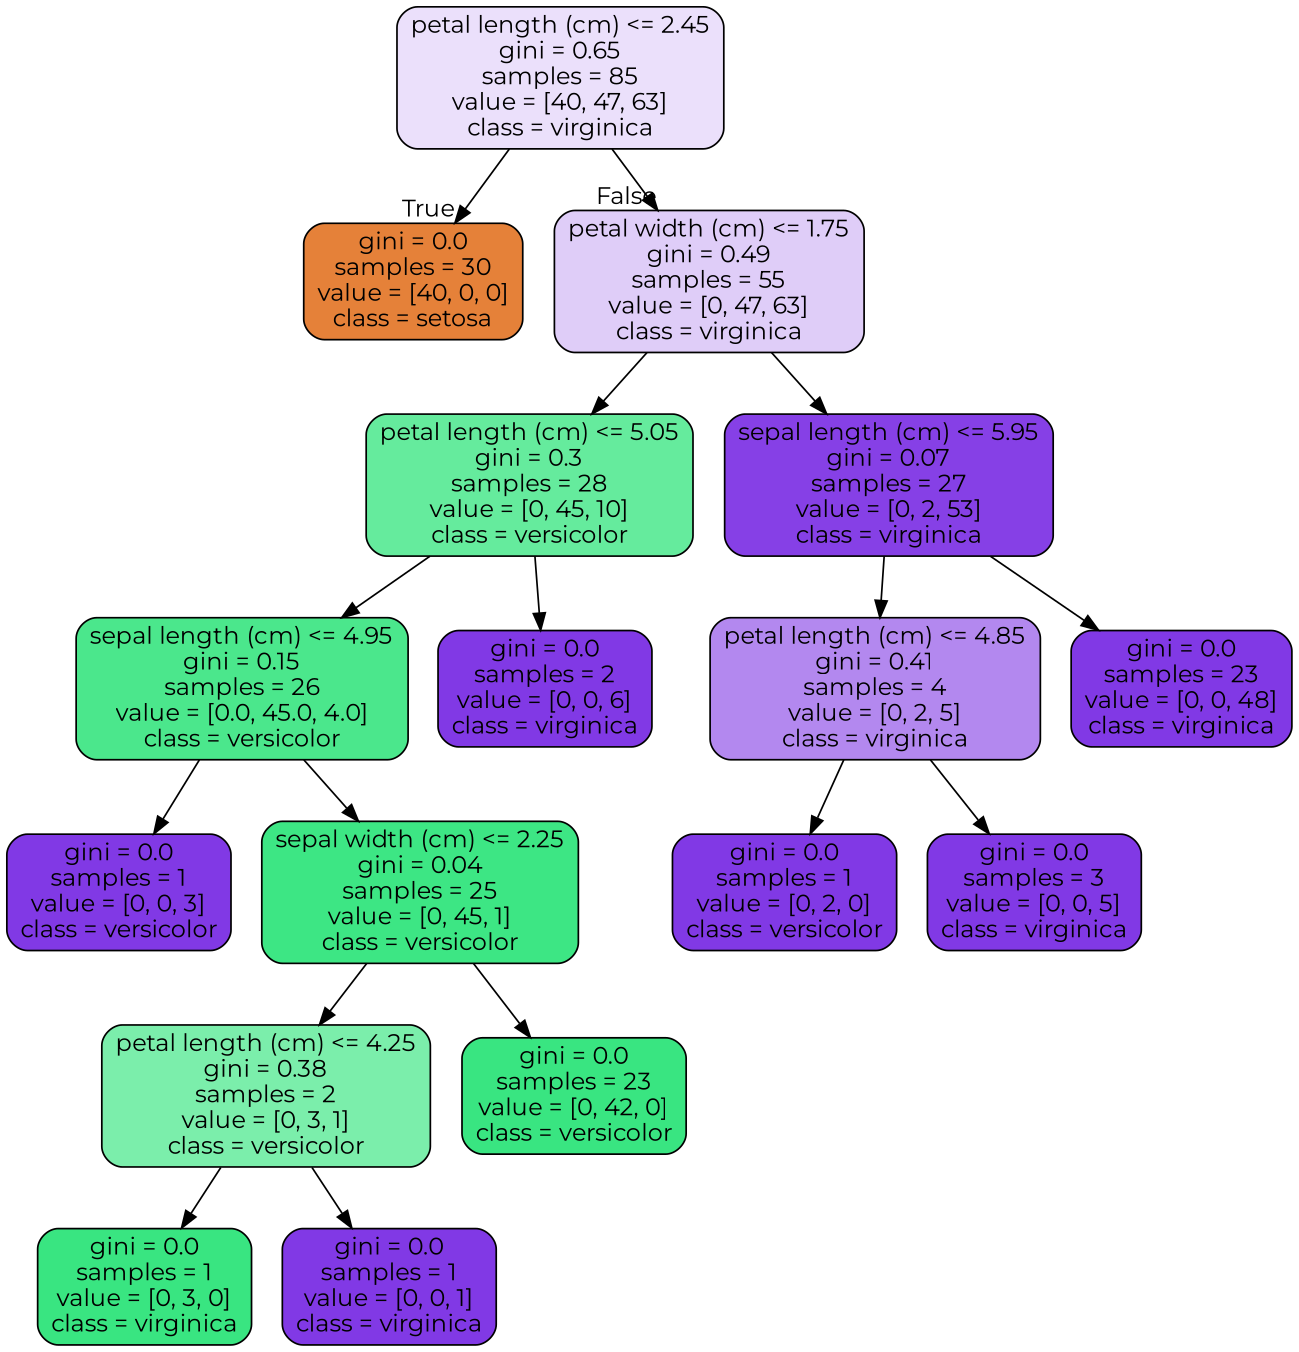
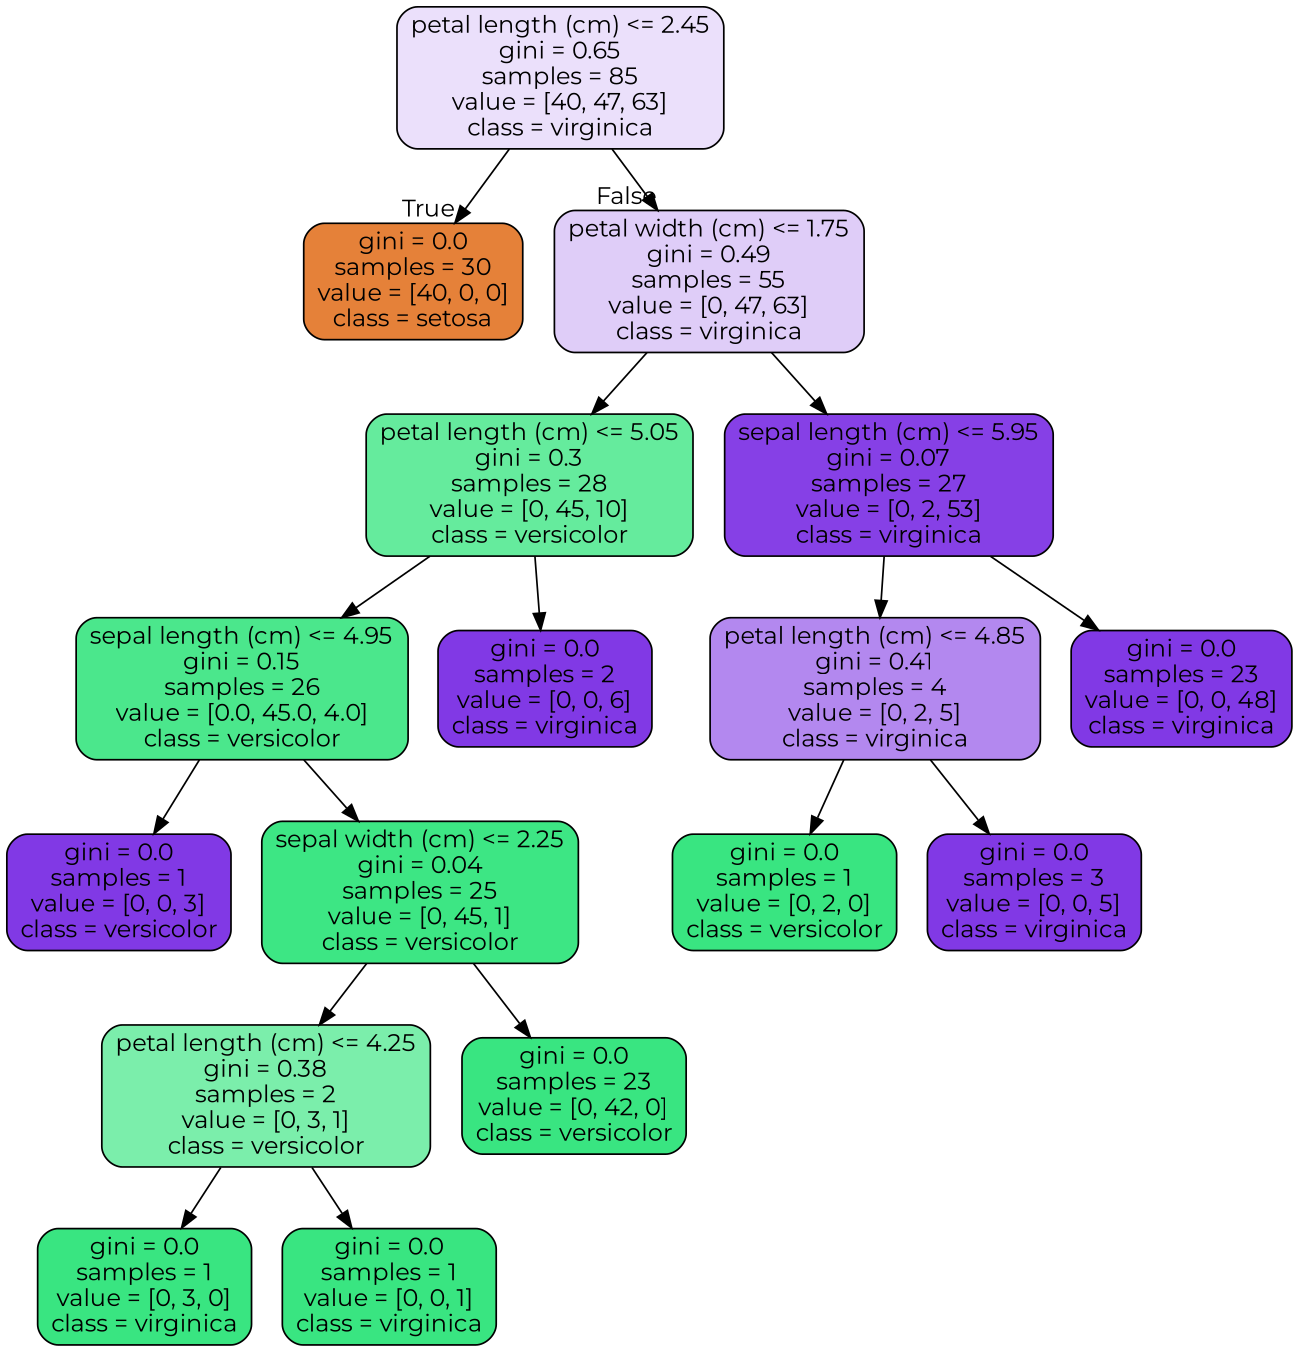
(785, 892) -> (785, 892)
(389, 1287) -> (389, 1287)
